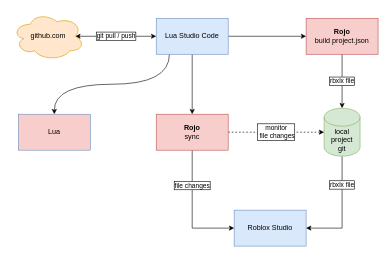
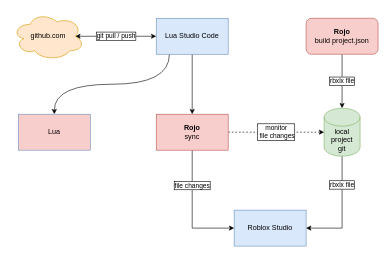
(300, 36) -> none
(342, 36) -> (342, 36)
